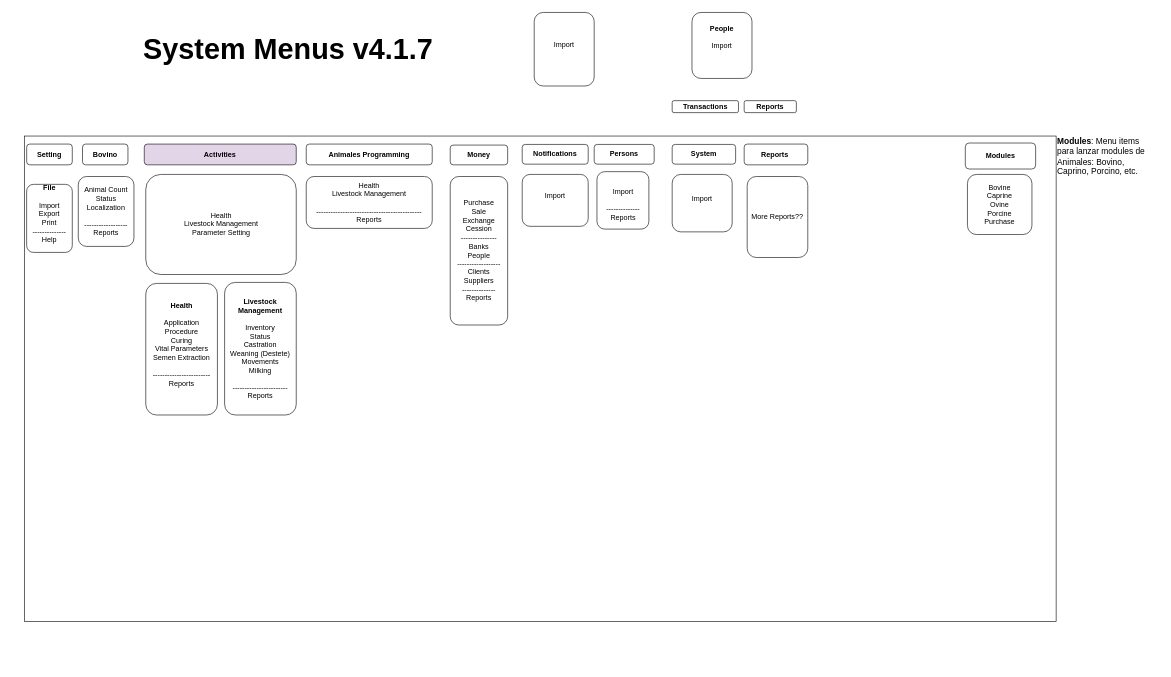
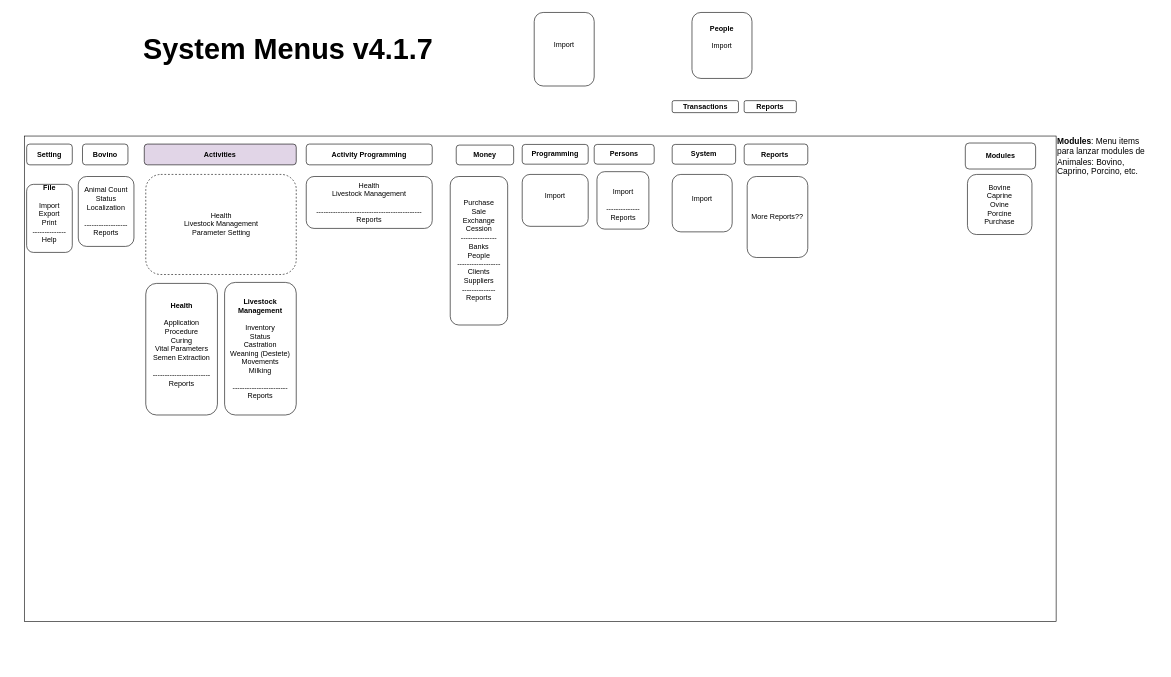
(555, 154) -> (555, 154)
(369, 155) -> (369, 155)
(479, 155) -> (485, 155)
(221, 224) -> (221, 224)
